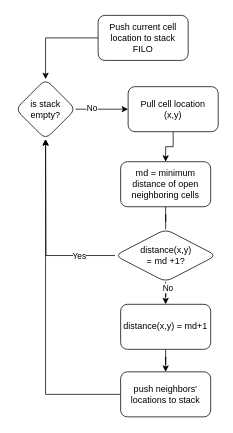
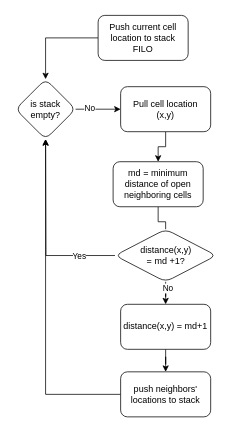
(173, 109) -> (165, 109)
(165, 184) -> (158, 184)
